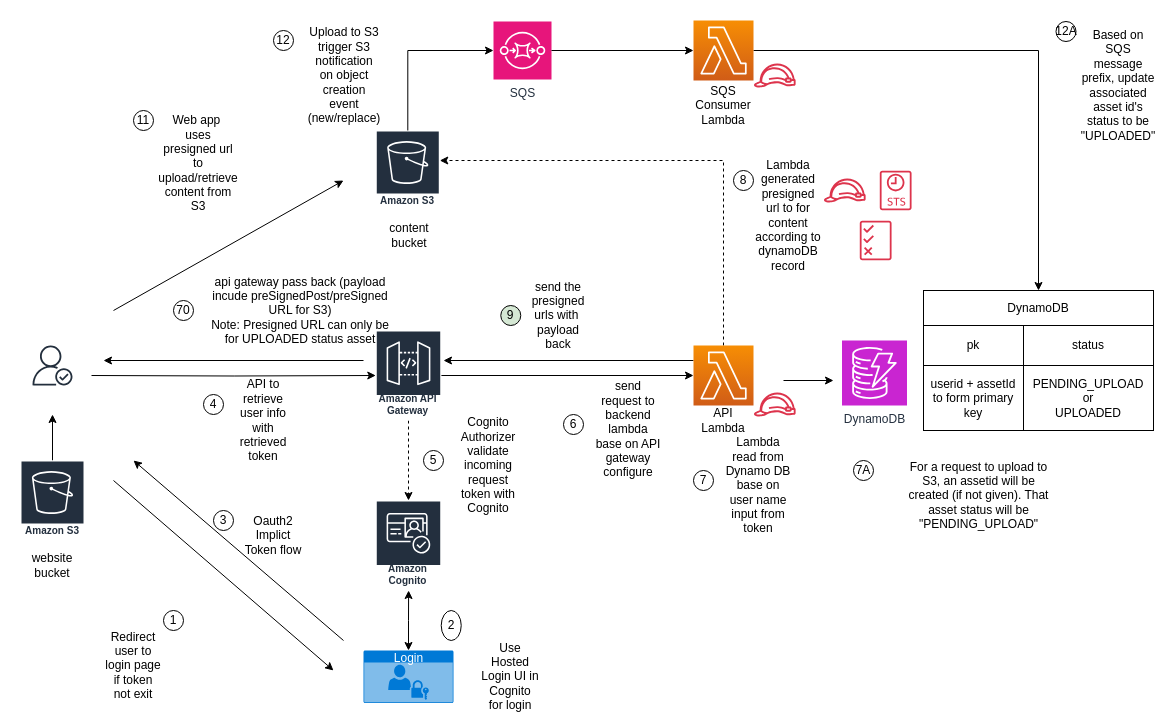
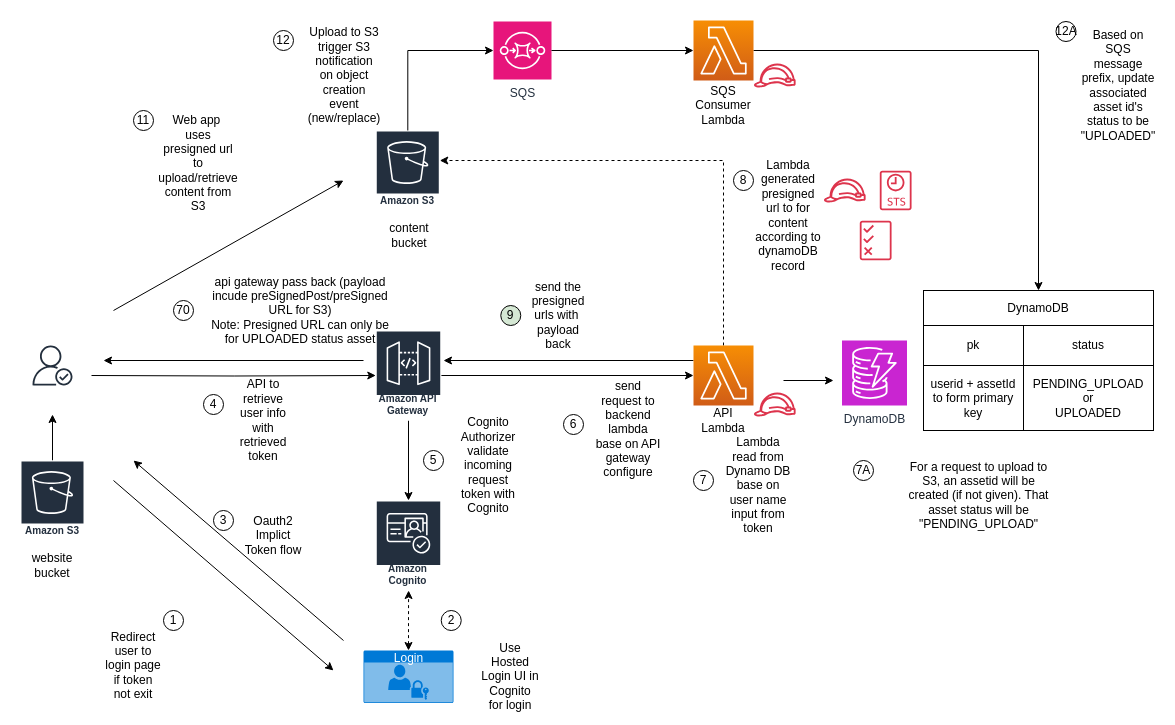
(409, 458) -> (409, 458)
(409, 619) -> (409, 619)
(451, 626) -> (451, 621)
